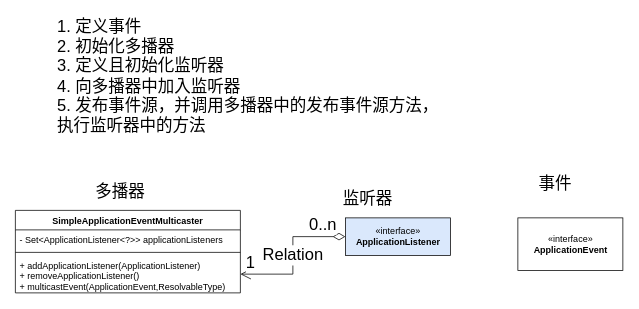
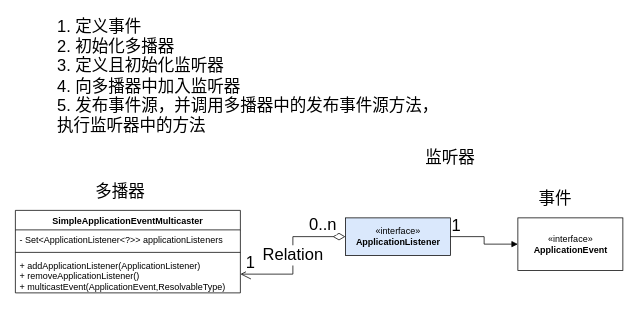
(555, 184) -> (555, 199)
(368, 199) -> (450, 158)
none -> (472, 237)
